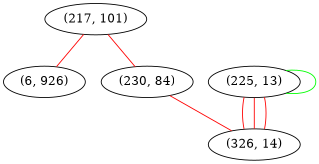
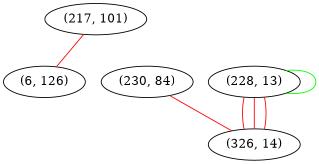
(122, 51) -> none
(44, 82) -> (44, 82)
(254, 82) -> (254, 82)
